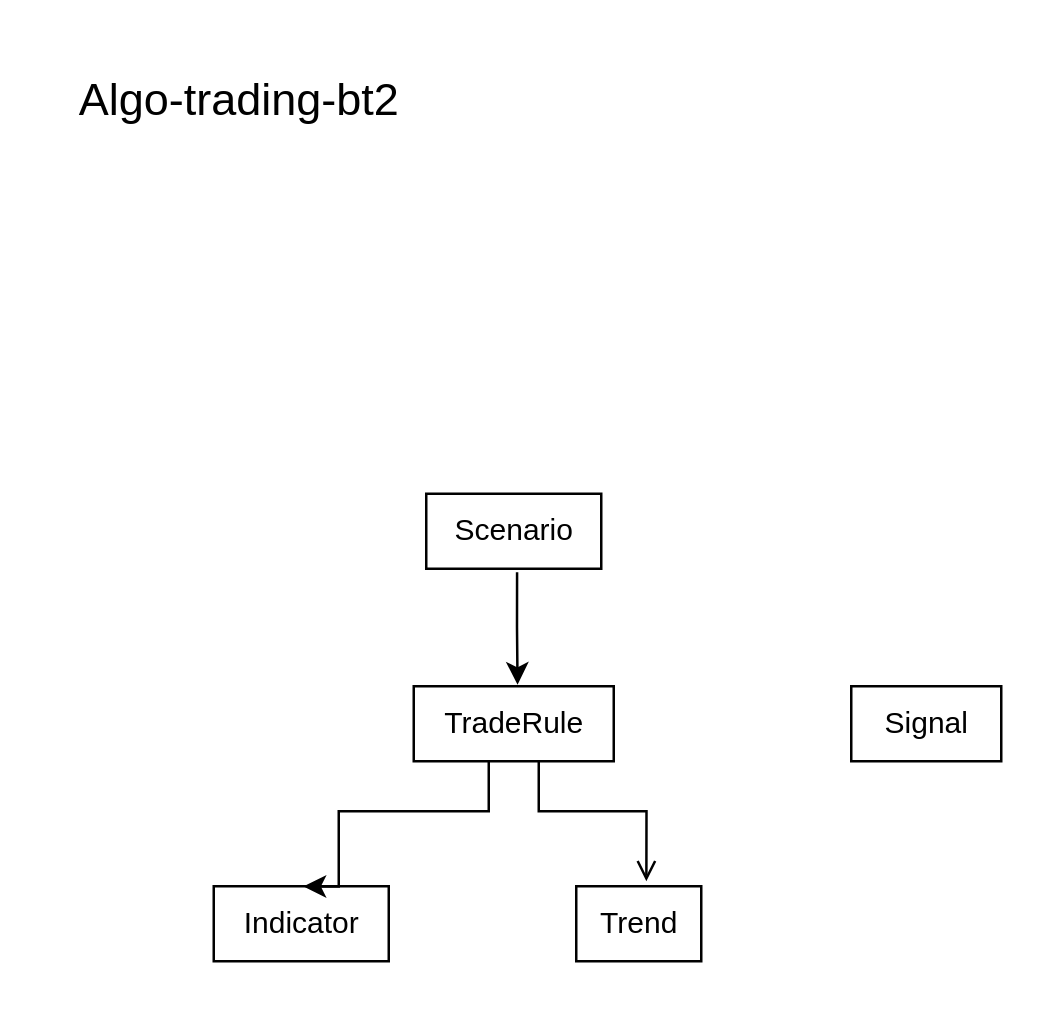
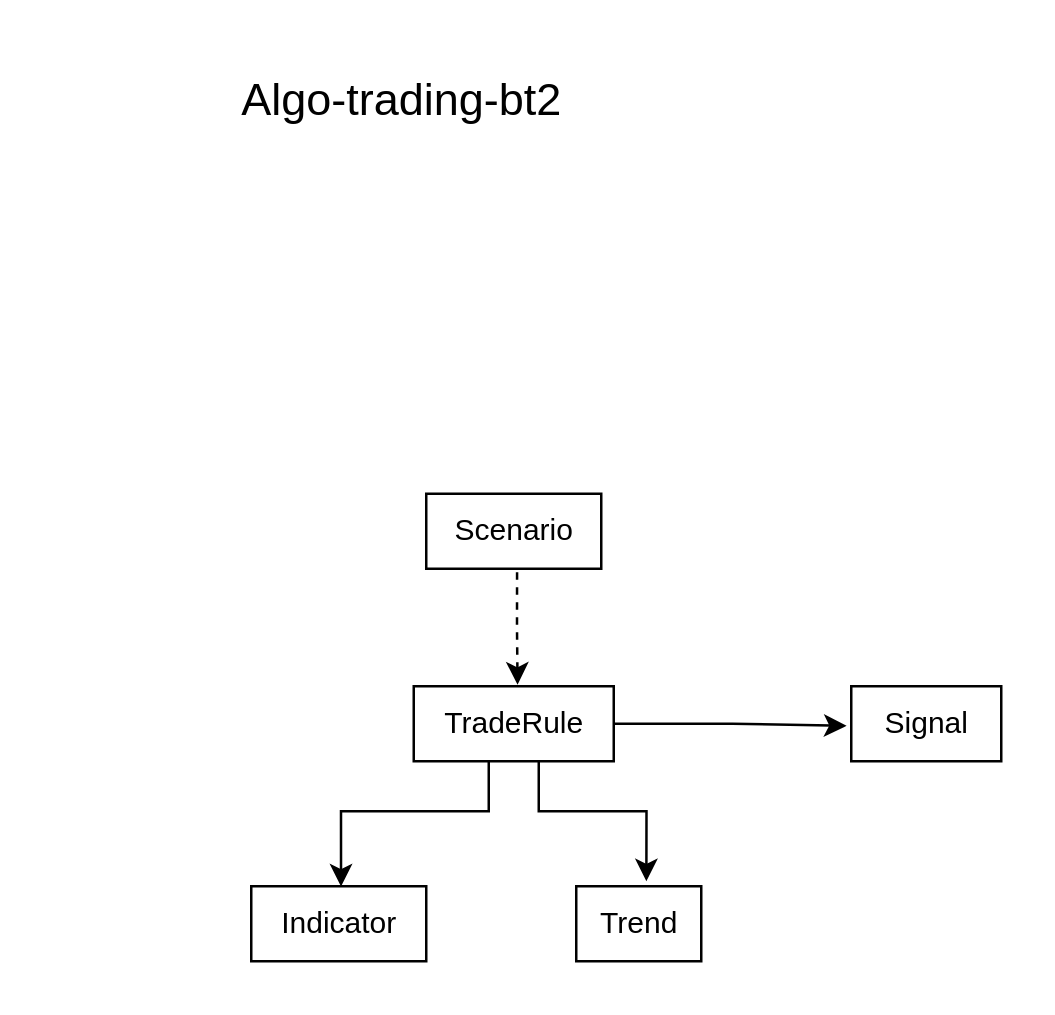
(239, 101) -> (401, 101)
(517, 618) -> (517, 618)
none -> (722, 724)
(646, 867) -> (646, 863)
(301, 924) -> (339, 924)
